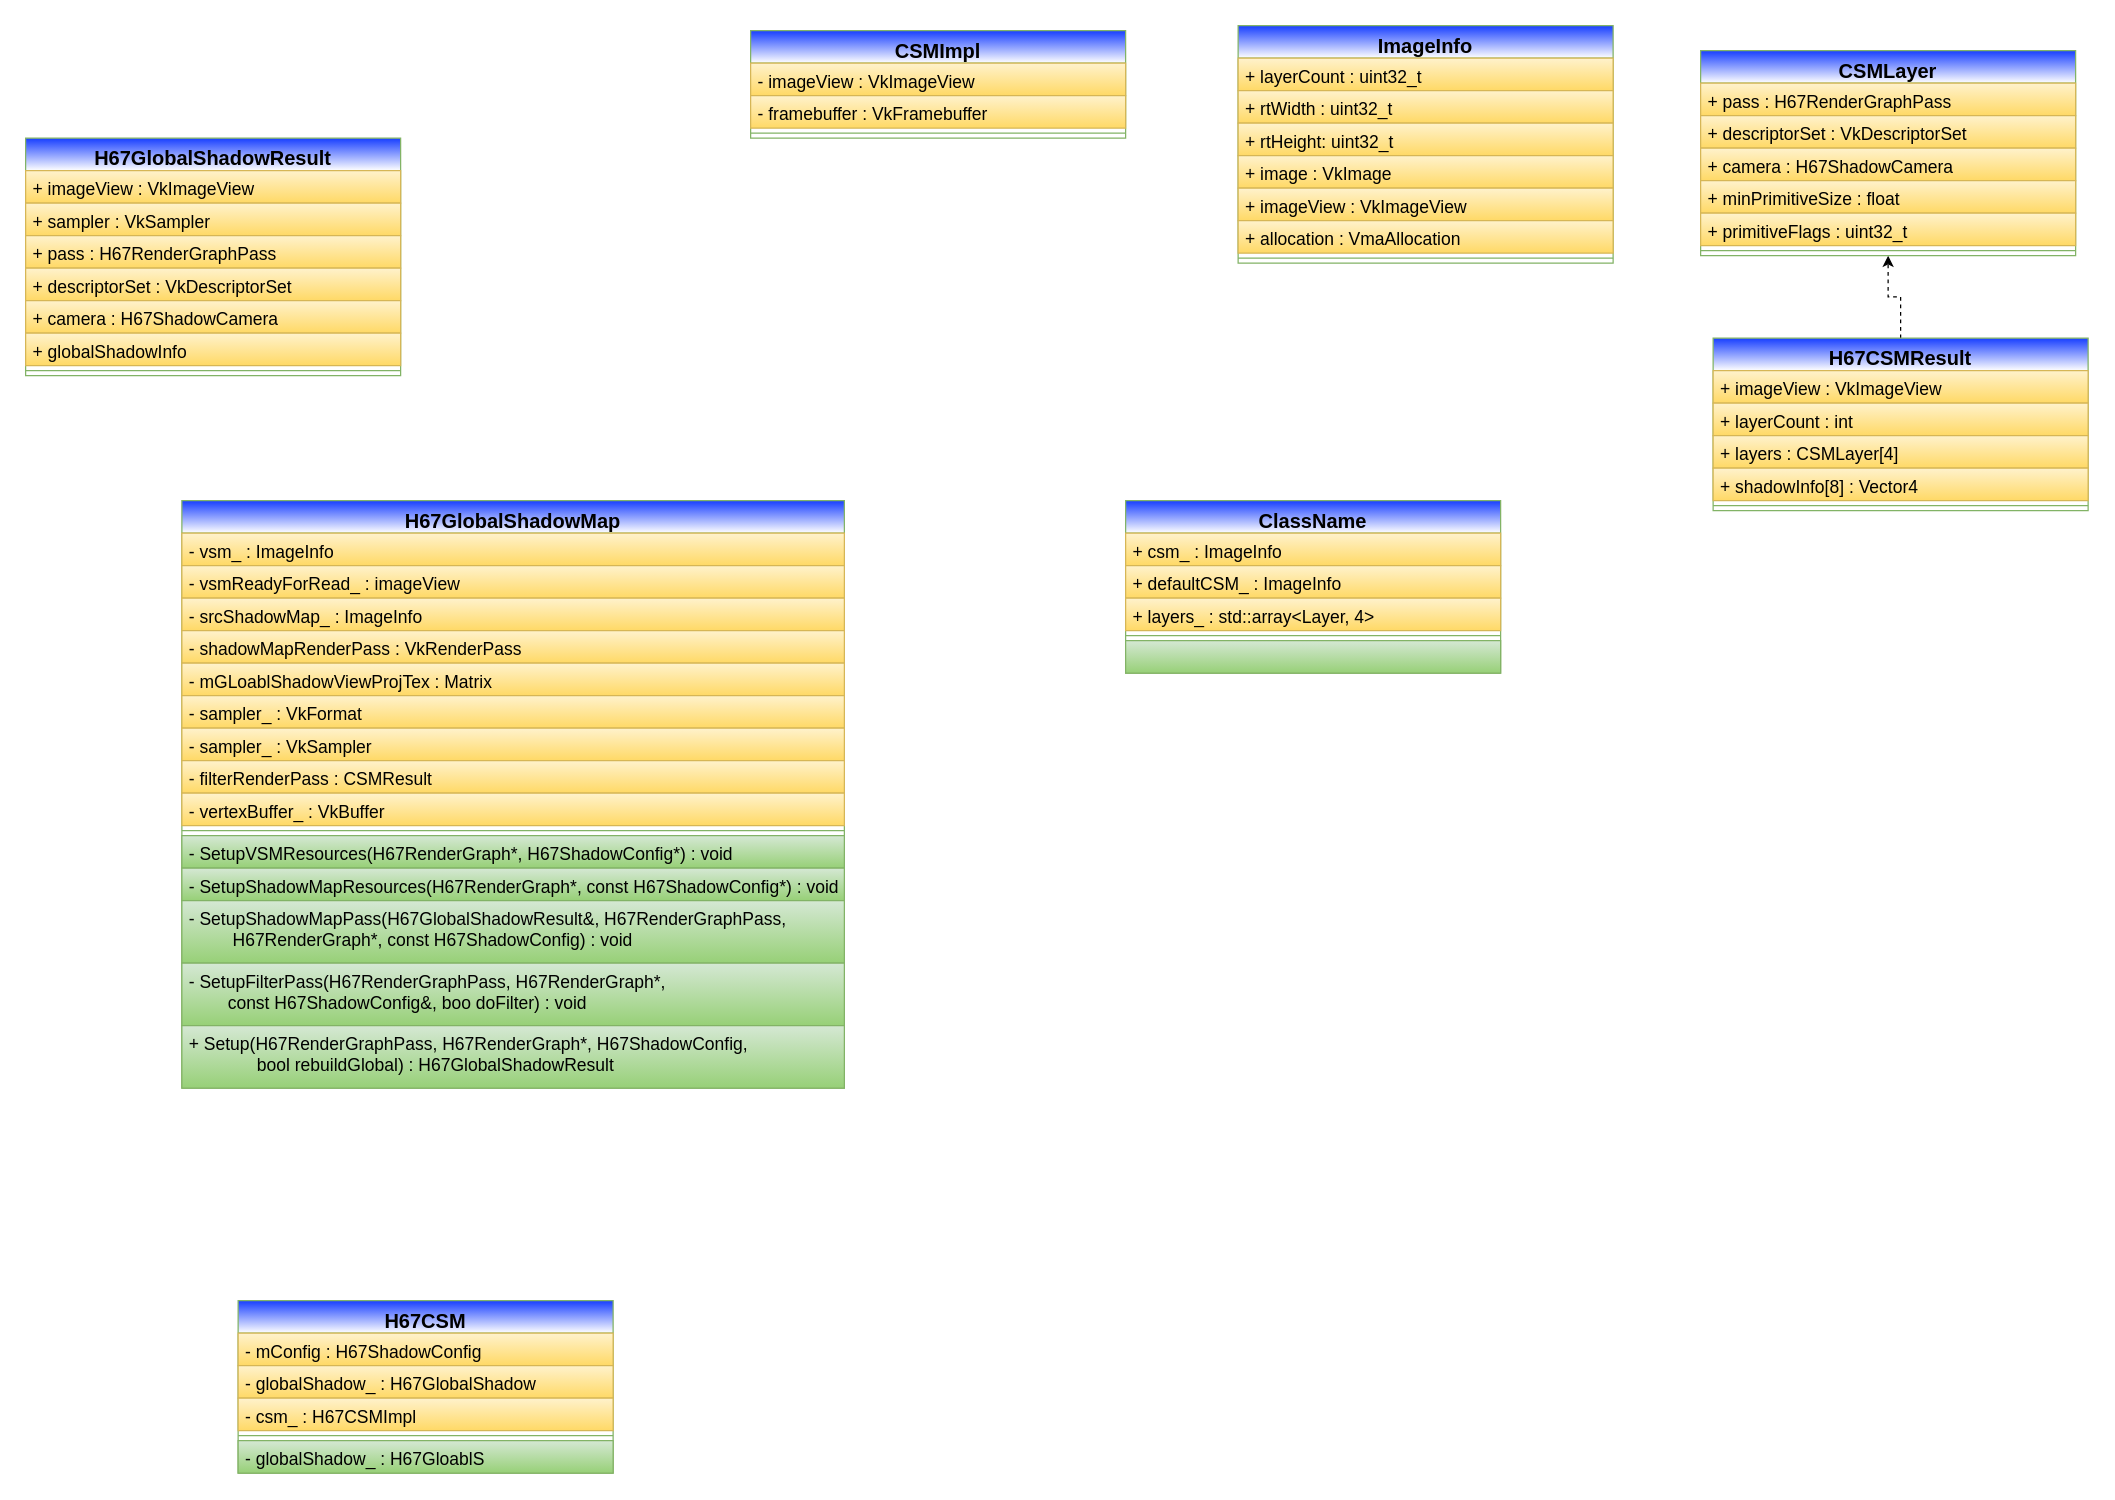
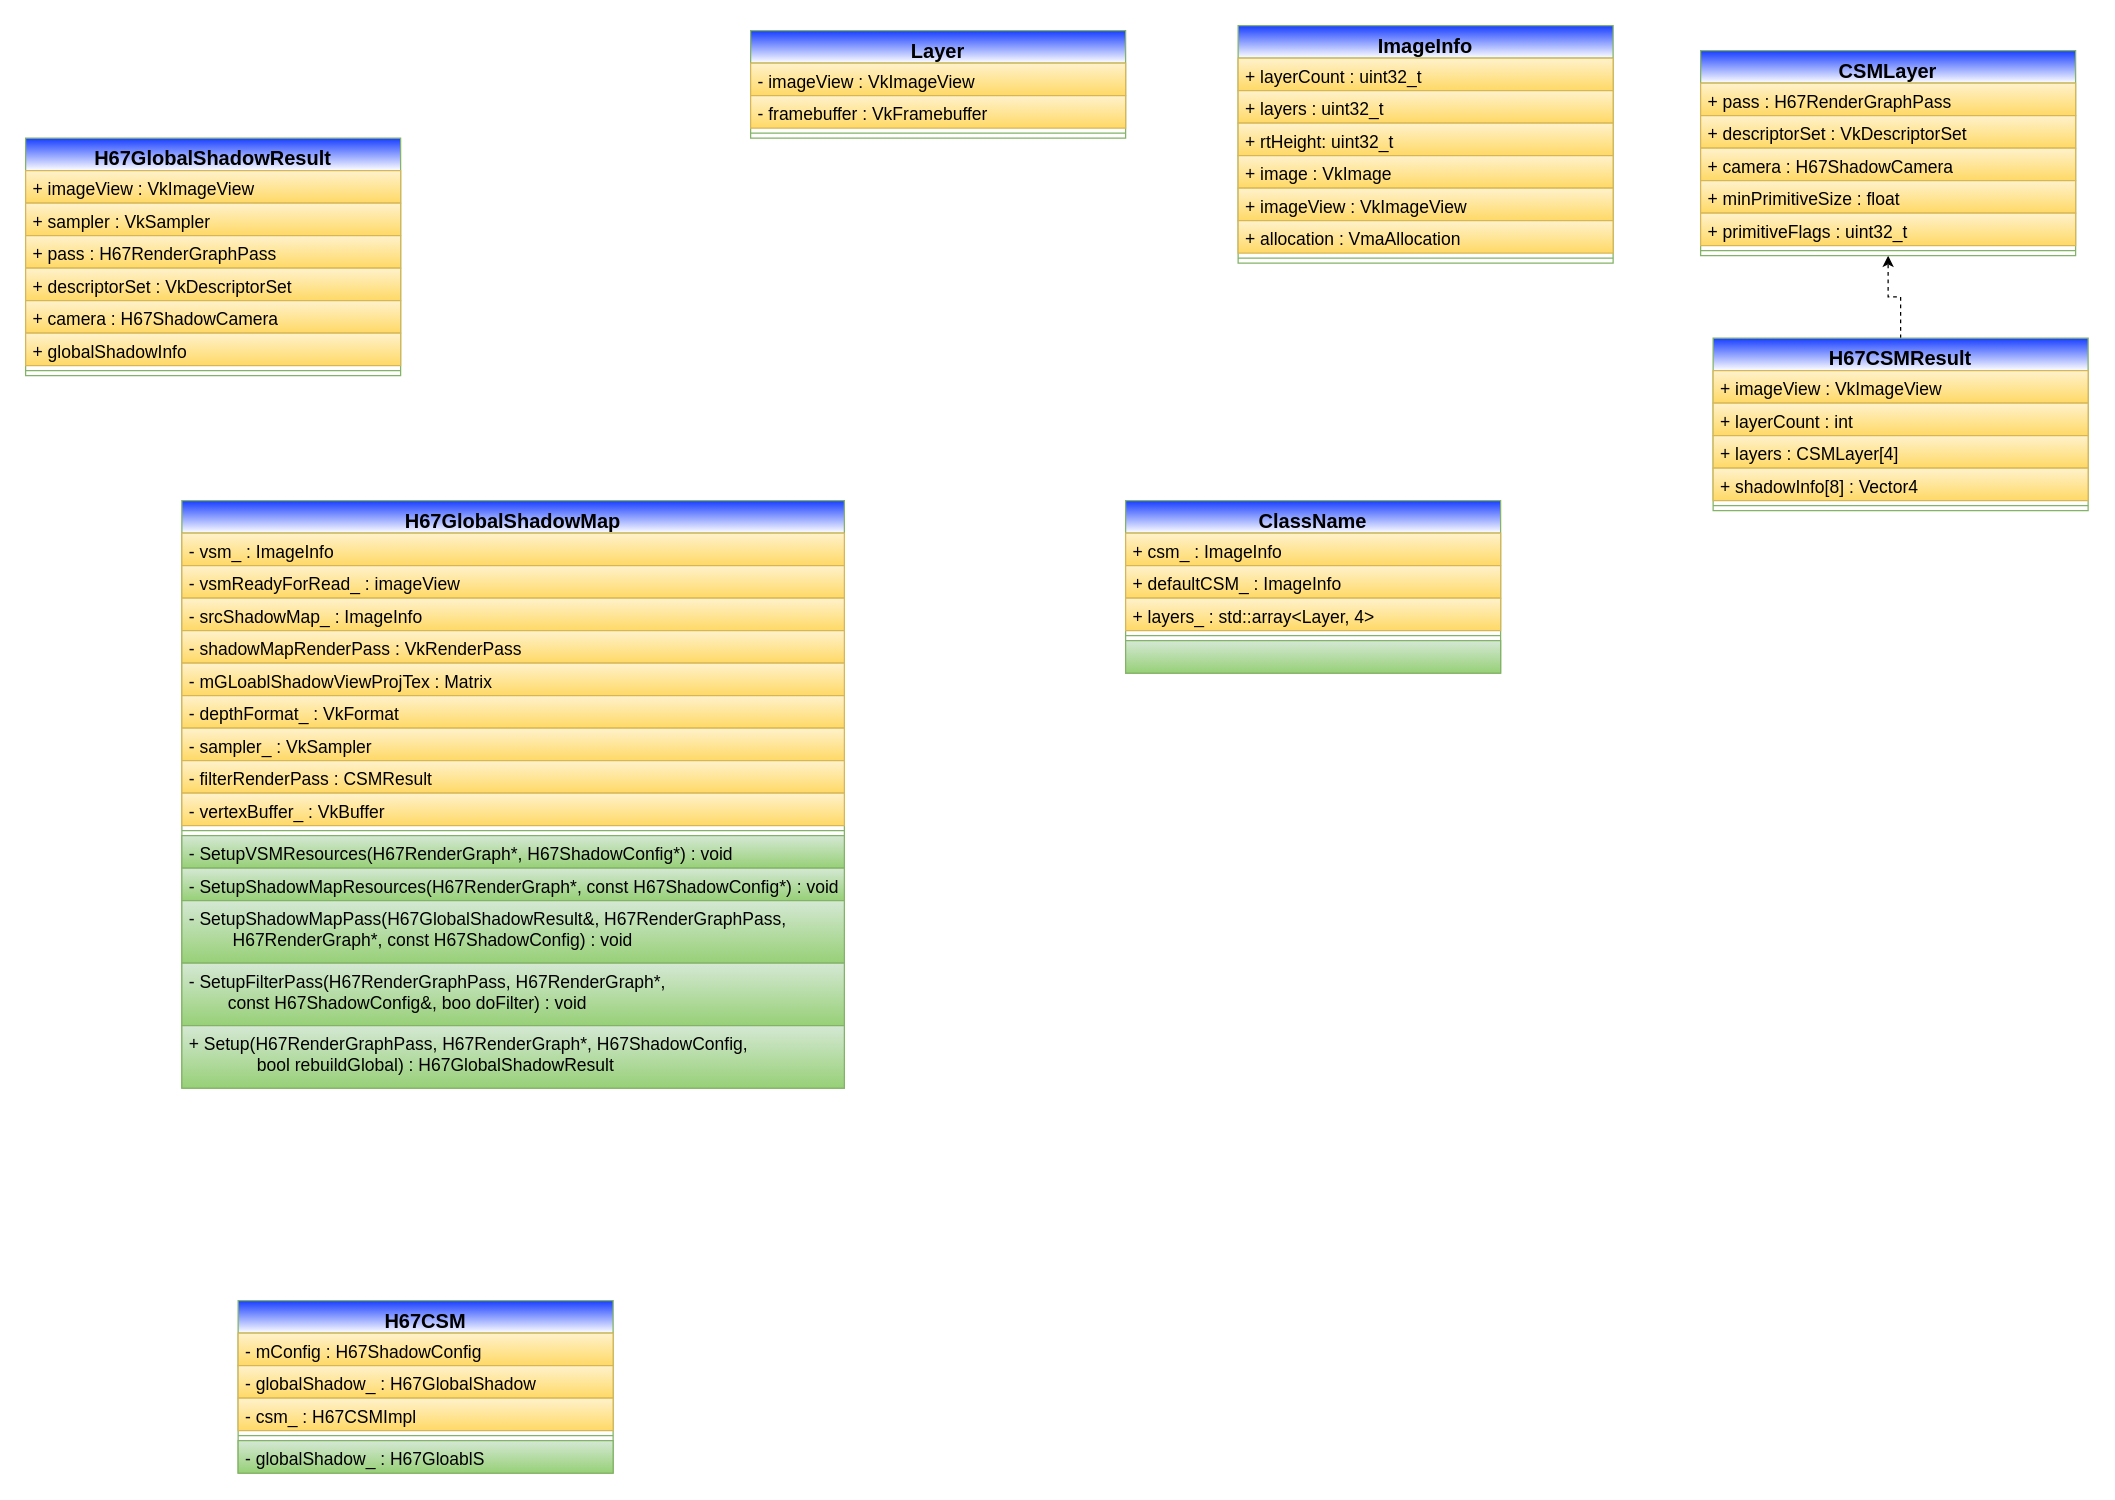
(938, 51) -> (938, 51)
(1329, 109) -> (1324, 109)
(280, 714) -> (302, 714)
